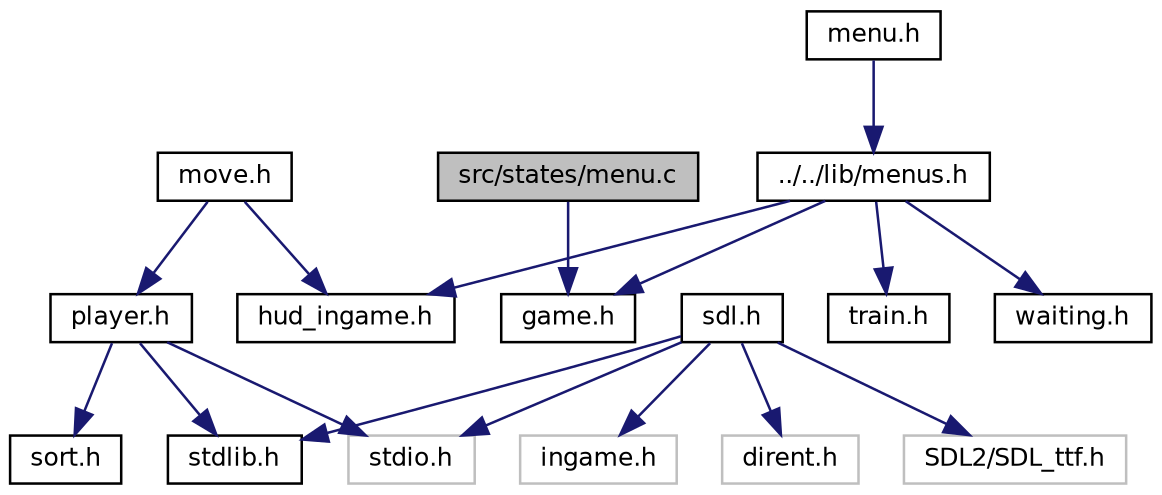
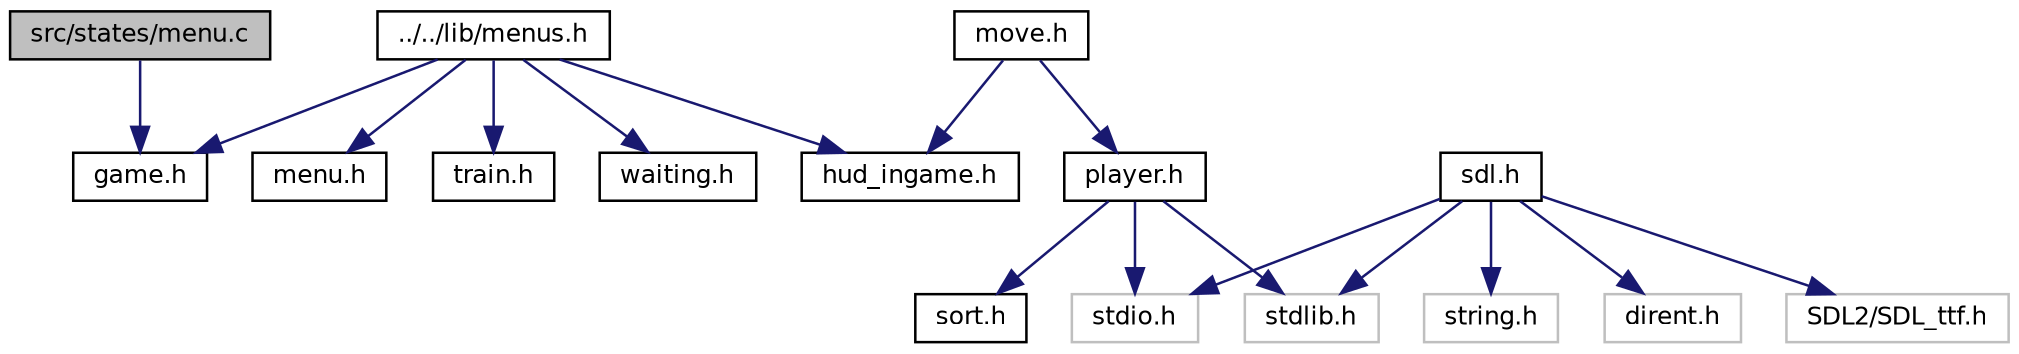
(874, 93) -> (417, 98)
(235, 460) -> (1312, 318)
(598, 460) -> (1491, 318)
